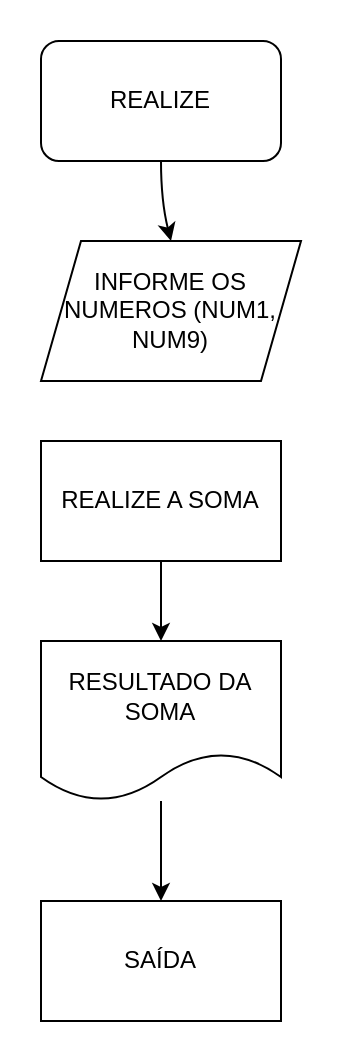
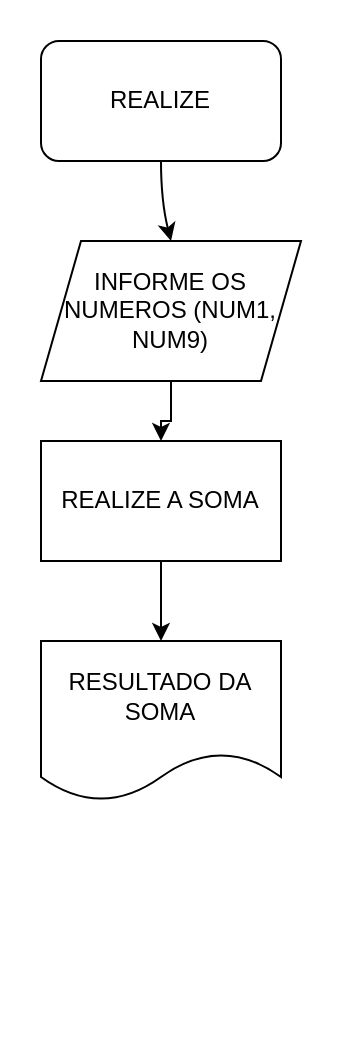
none -> (171, 409)
(161, 844) -> none
(161, 961) -> none
